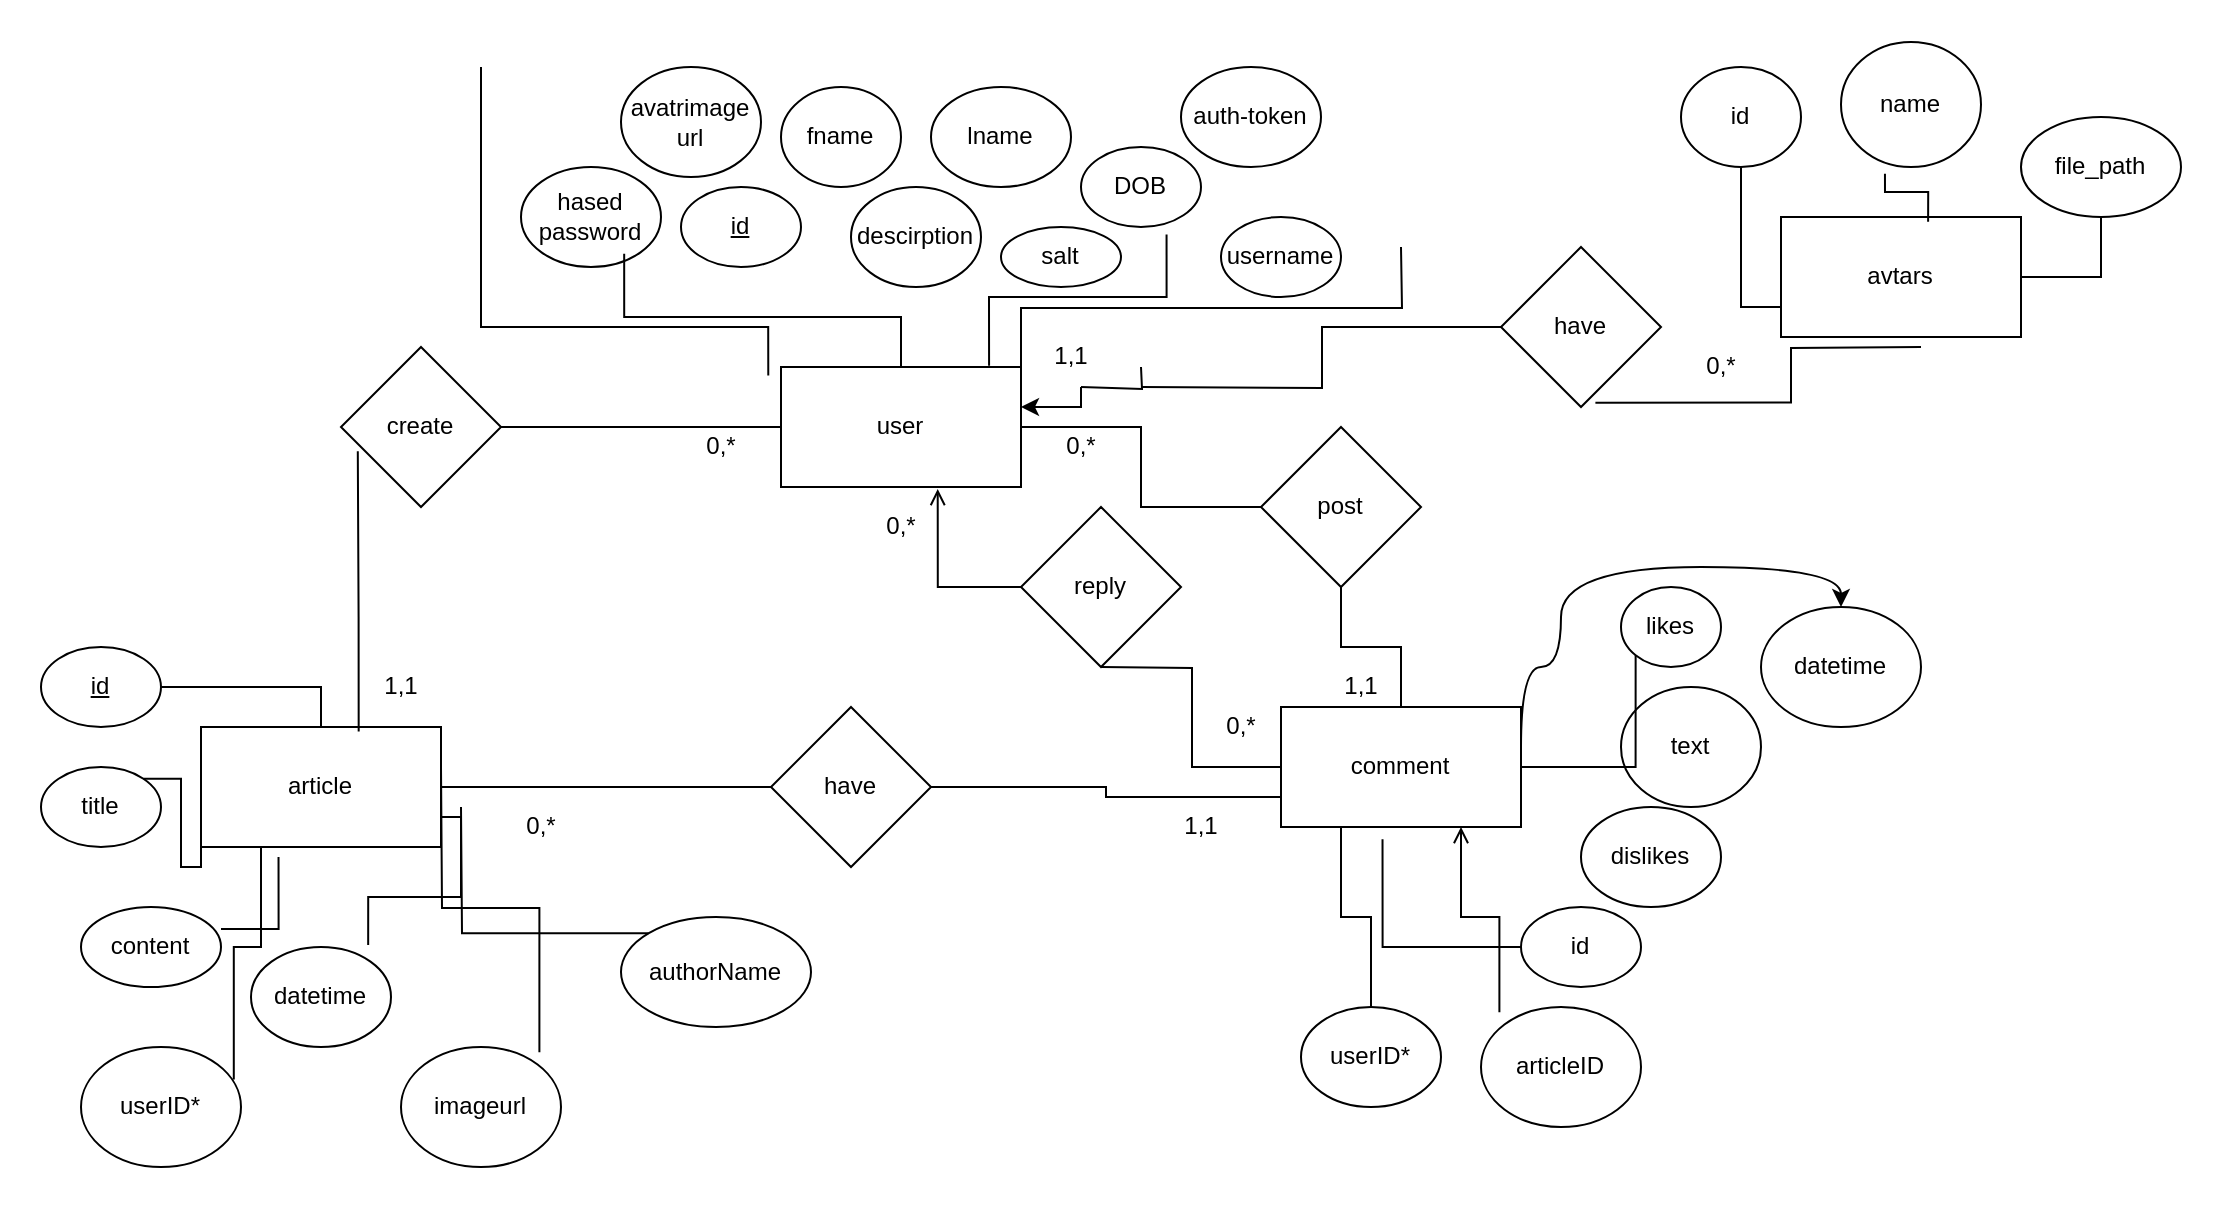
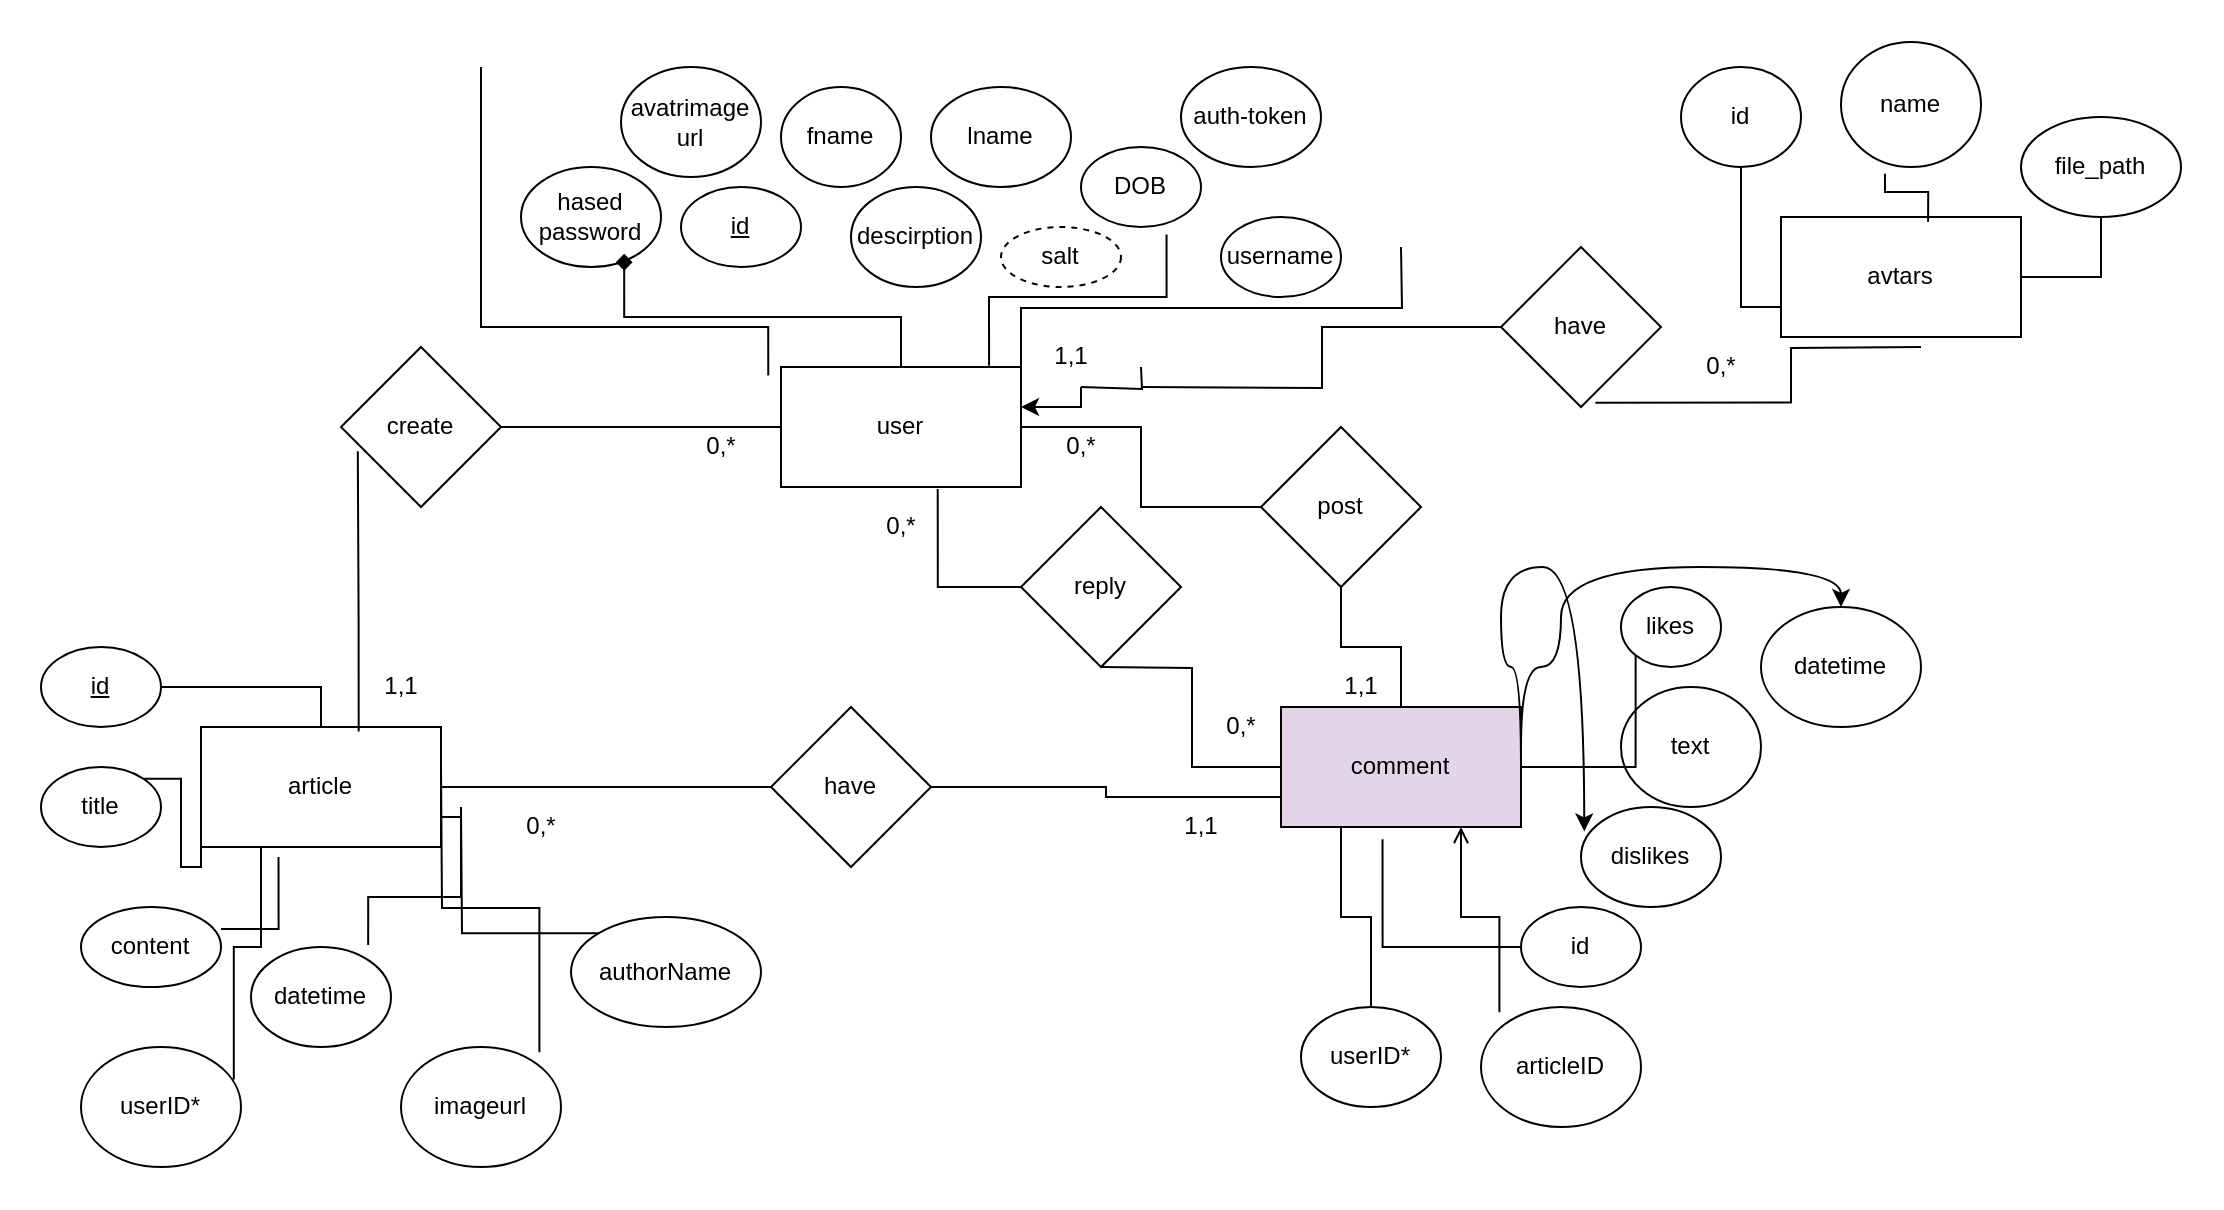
(1061, 257) -> (1061, 257)
(624, 262) -> (624, 270)
(938, 497) -> (938, 495)
none -> (1582, 710)
(1401, 767) -> (1401, 767)
(716, 972) -> (666, 972)
